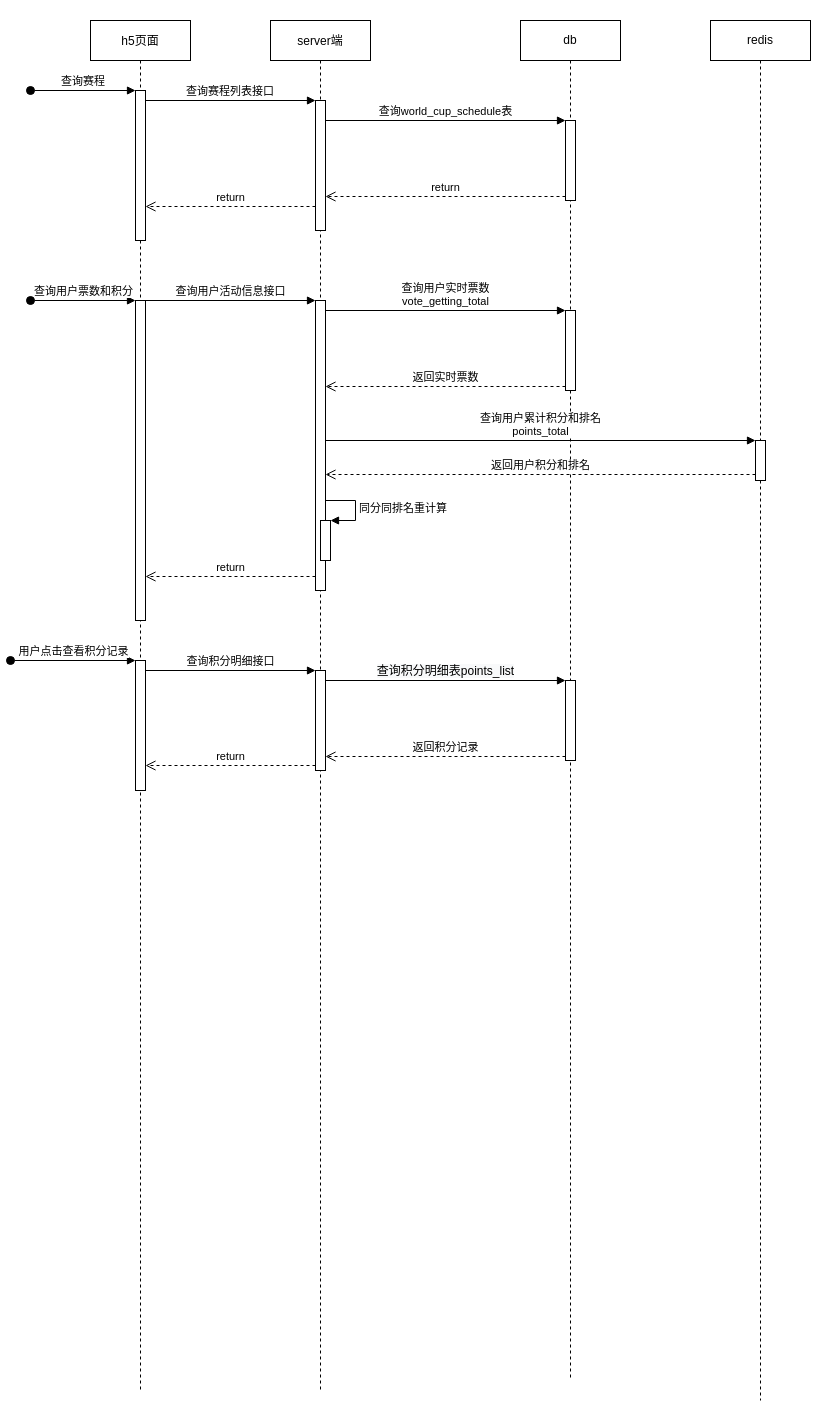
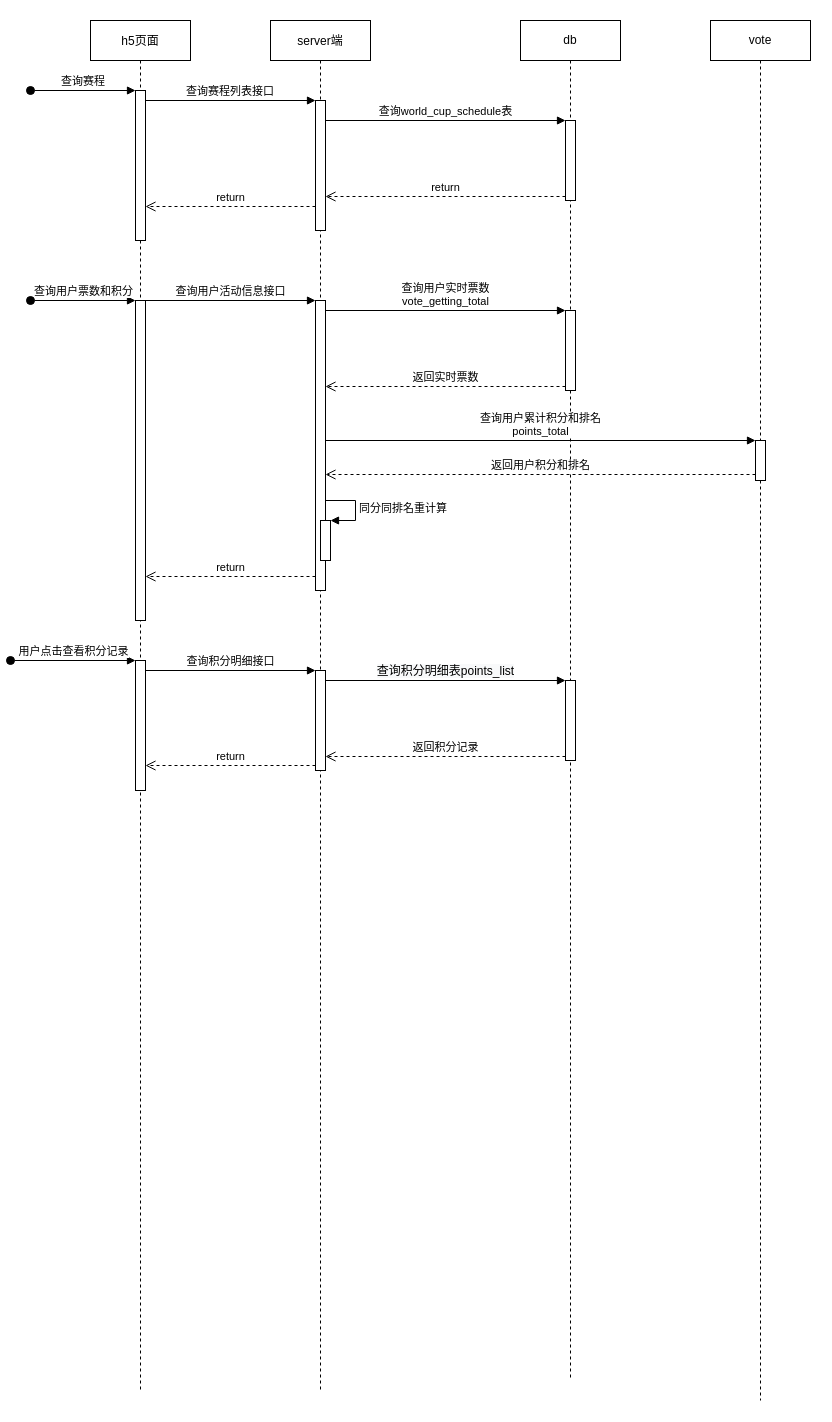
(761, 41) -> (761, 41)
